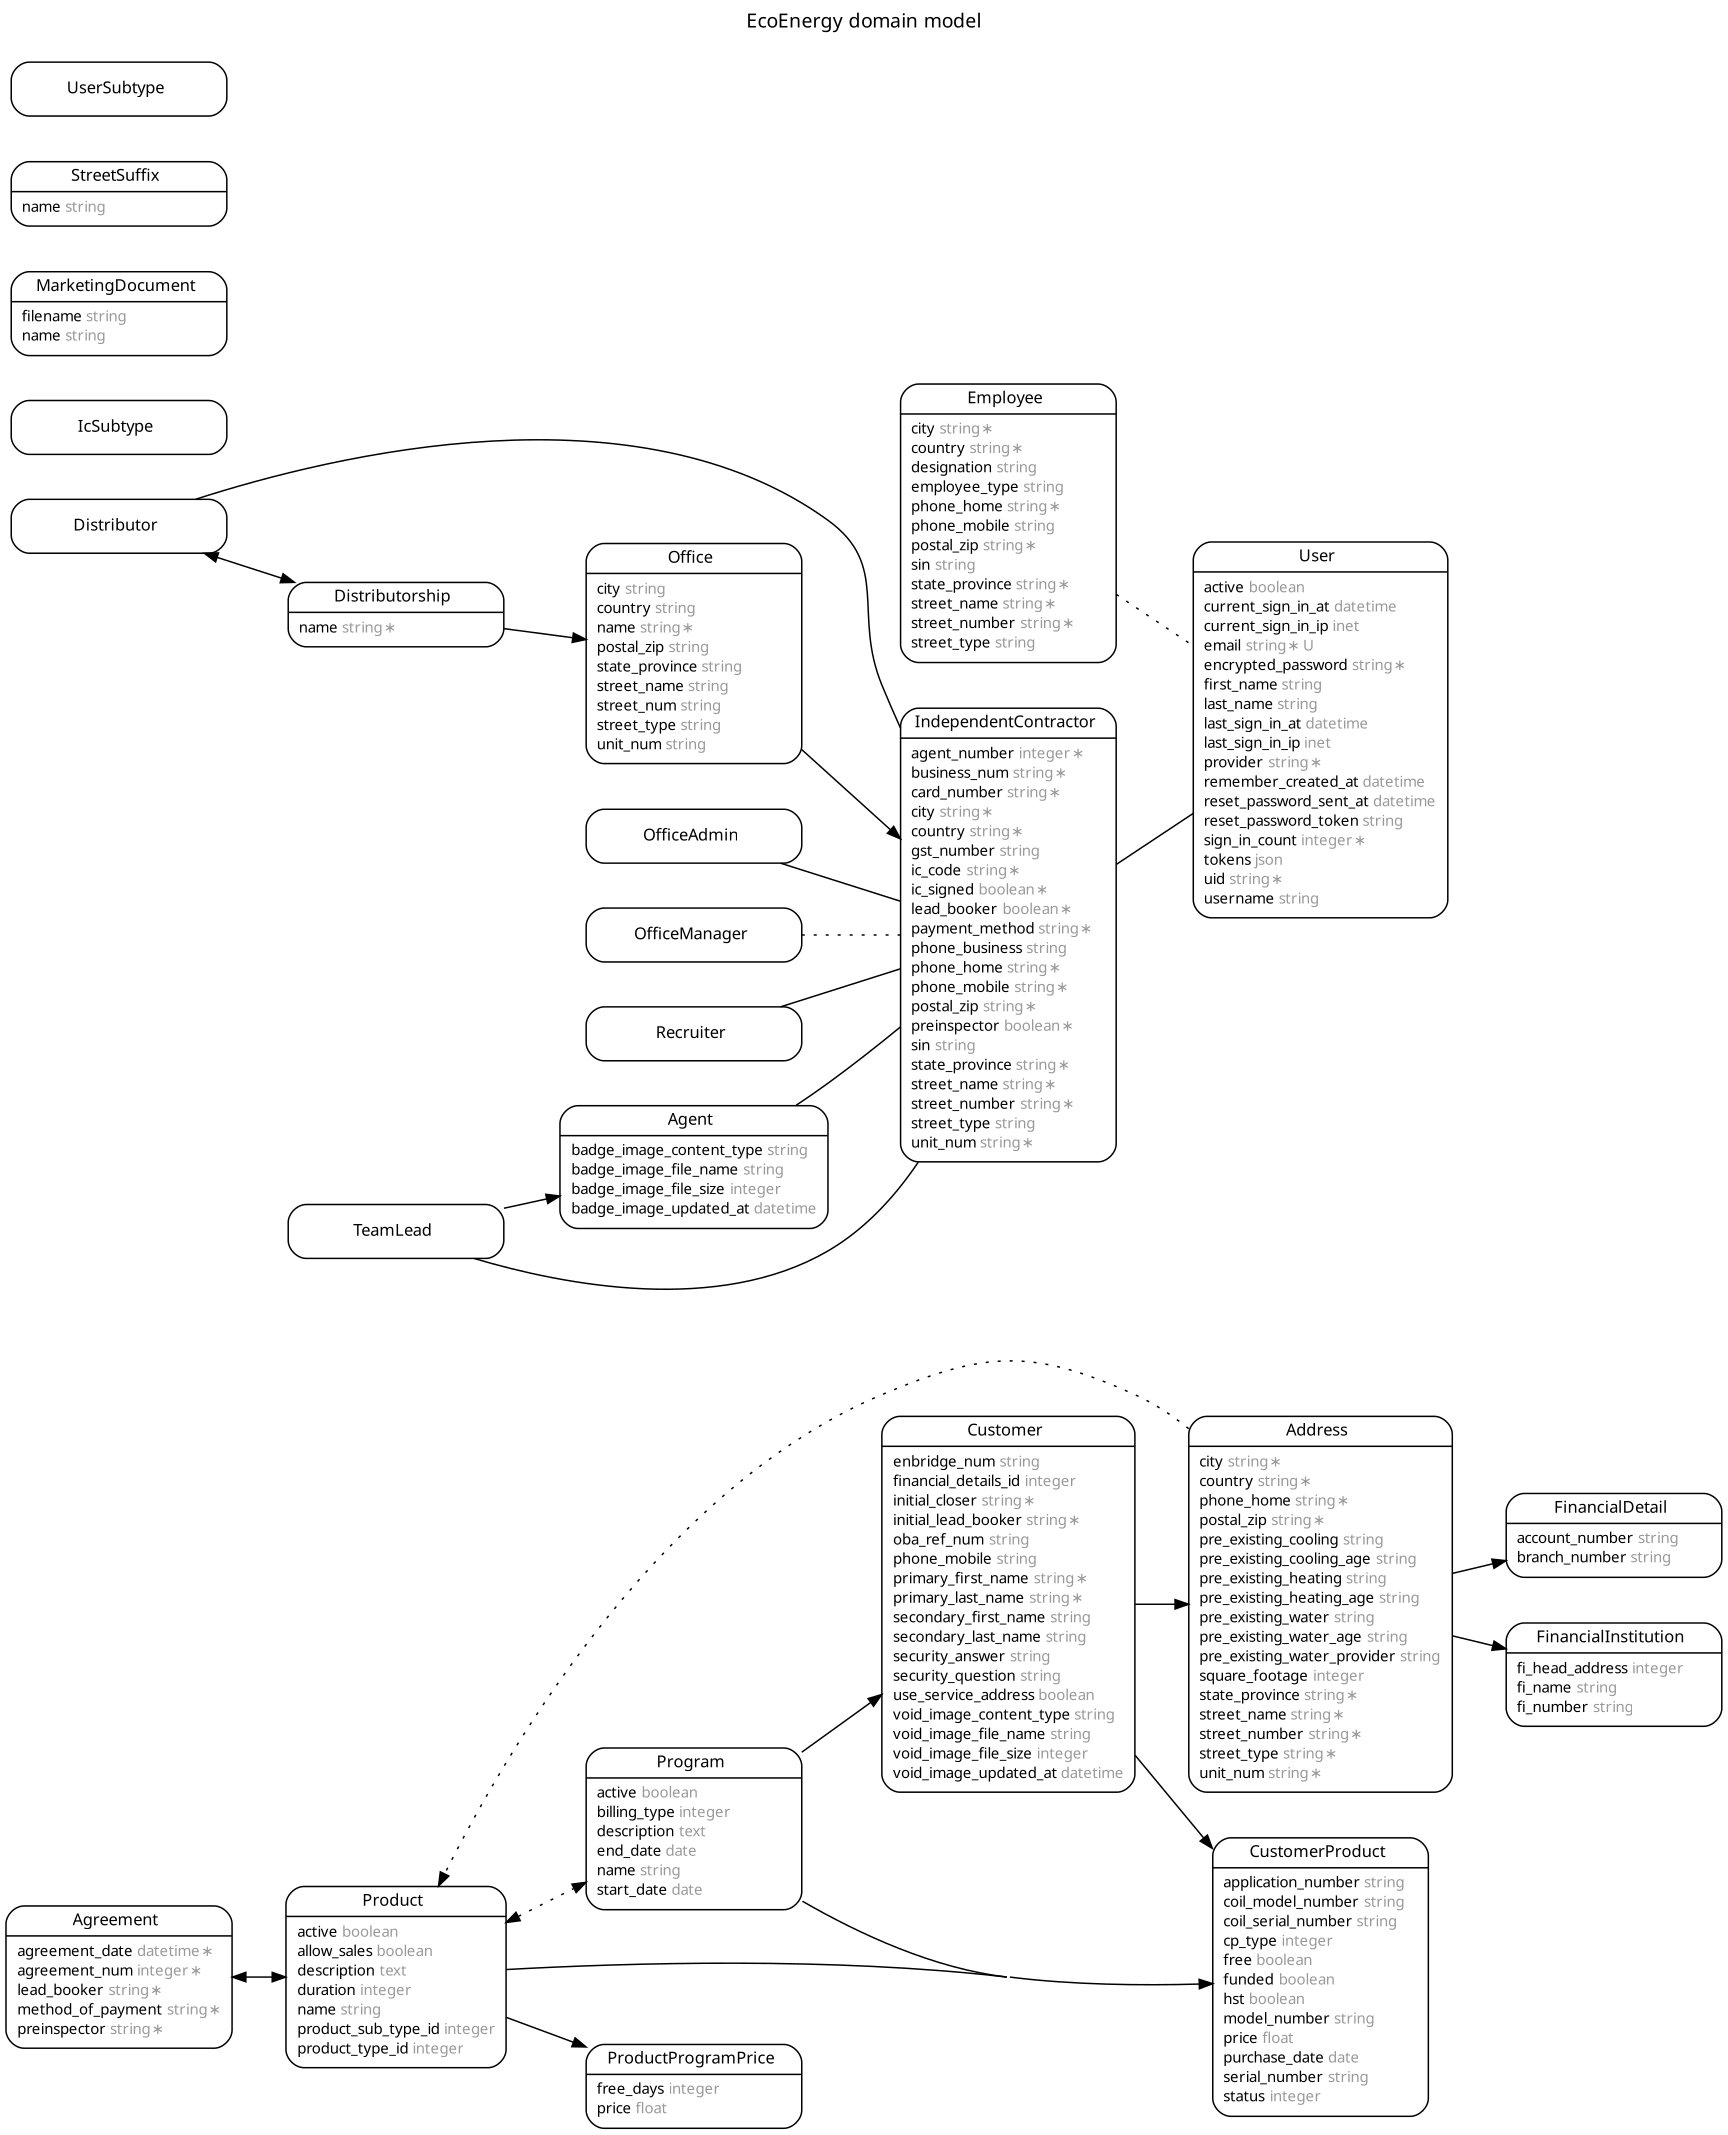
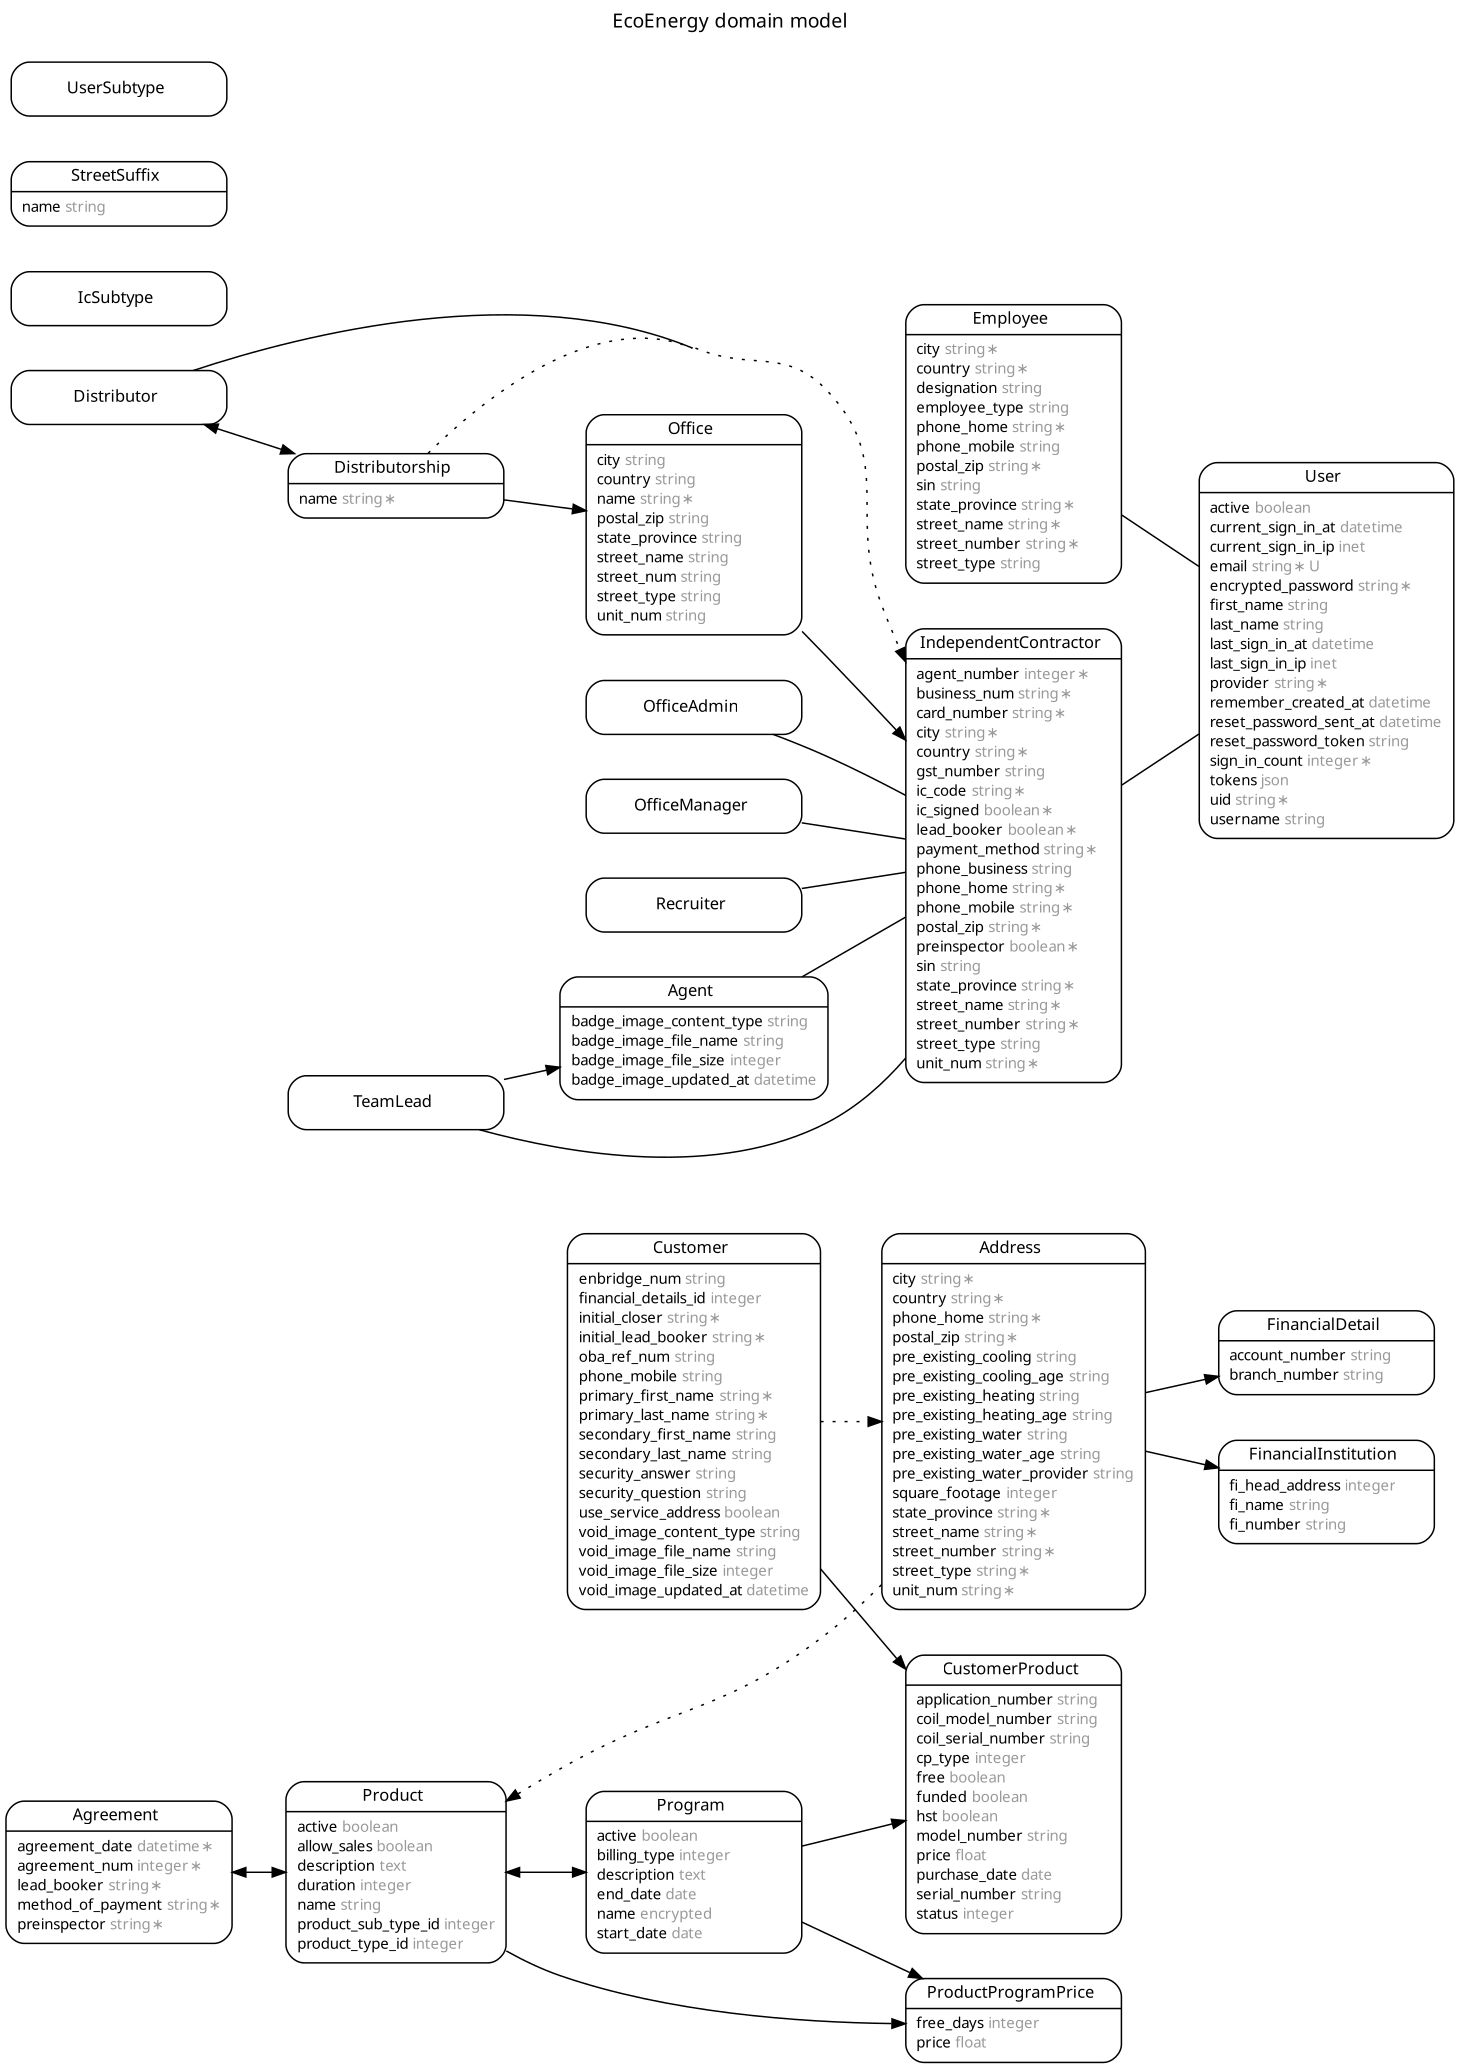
(119, 314) -> none
none -> (548, 364)
(1155, 620) -> (1160, 541)
(851, 935) -> (854, 831)
(1155, 1604) -> (844, 1422)
(836, 1727) -> (856, 1947)
(661, 1871) -> (677, 1914)
(546, 1902) -> (546, 1872)
(757, 1963) -> none
